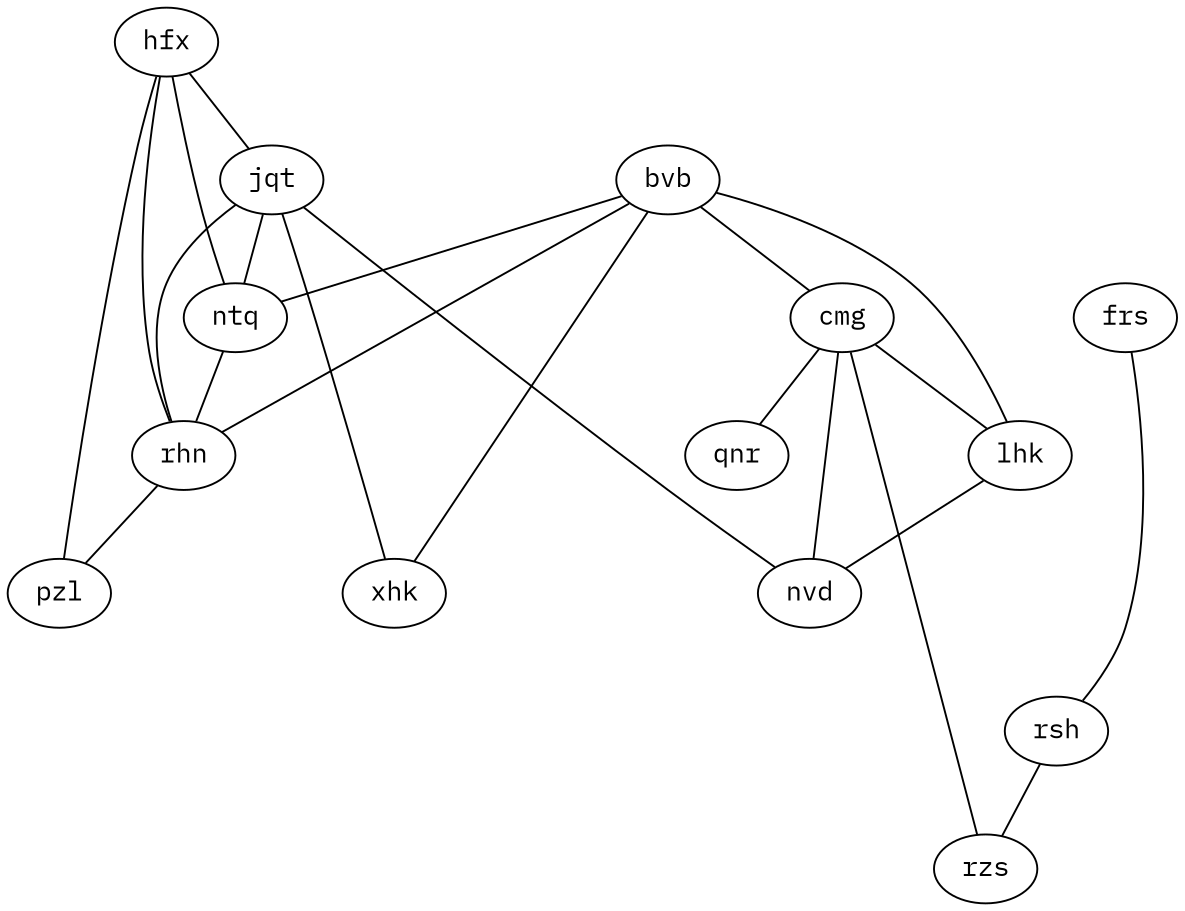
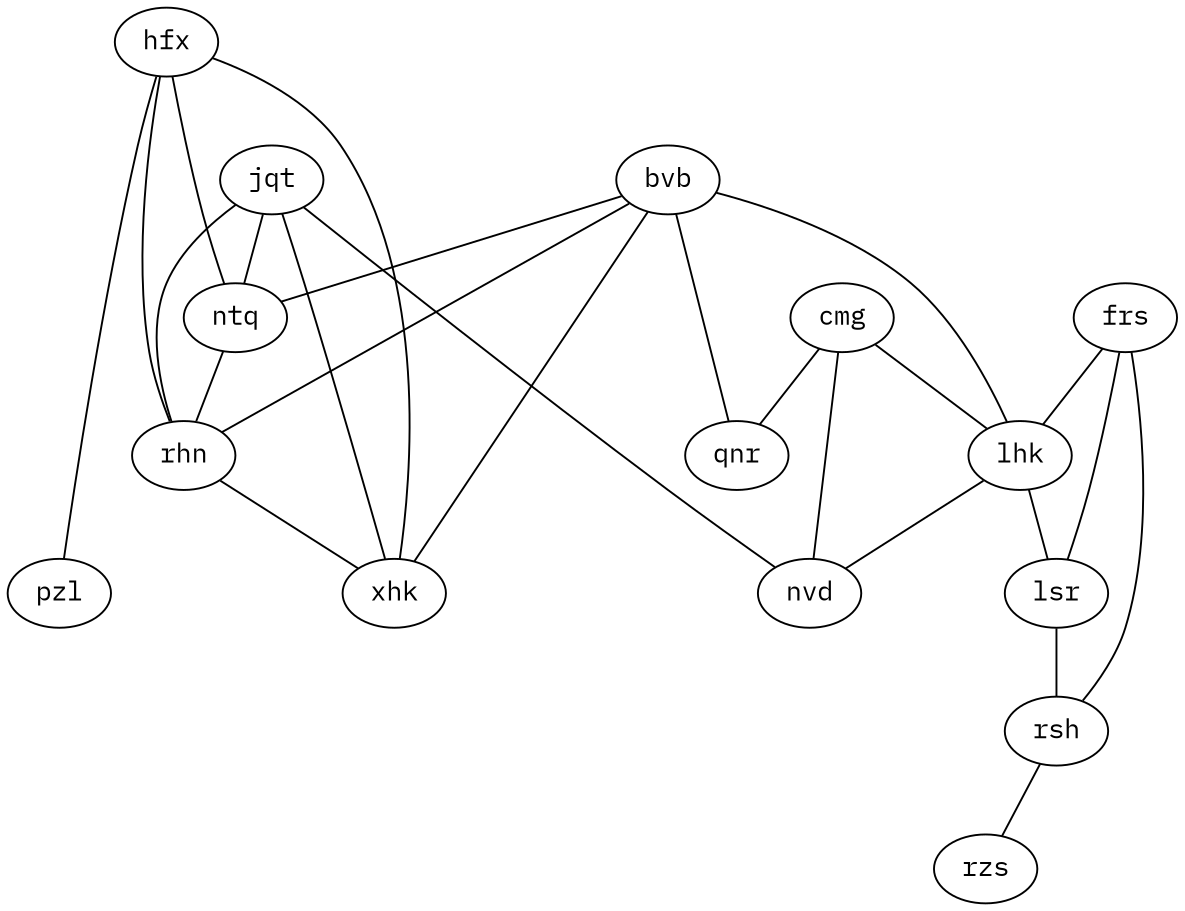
(219, 111) -> (389, 255)
(755, 249) -> (702, 318)
none -> (1073, 387)
(122, 524) -> (289, 525)
(914, 593) -> none
none -> (1056, 593)
